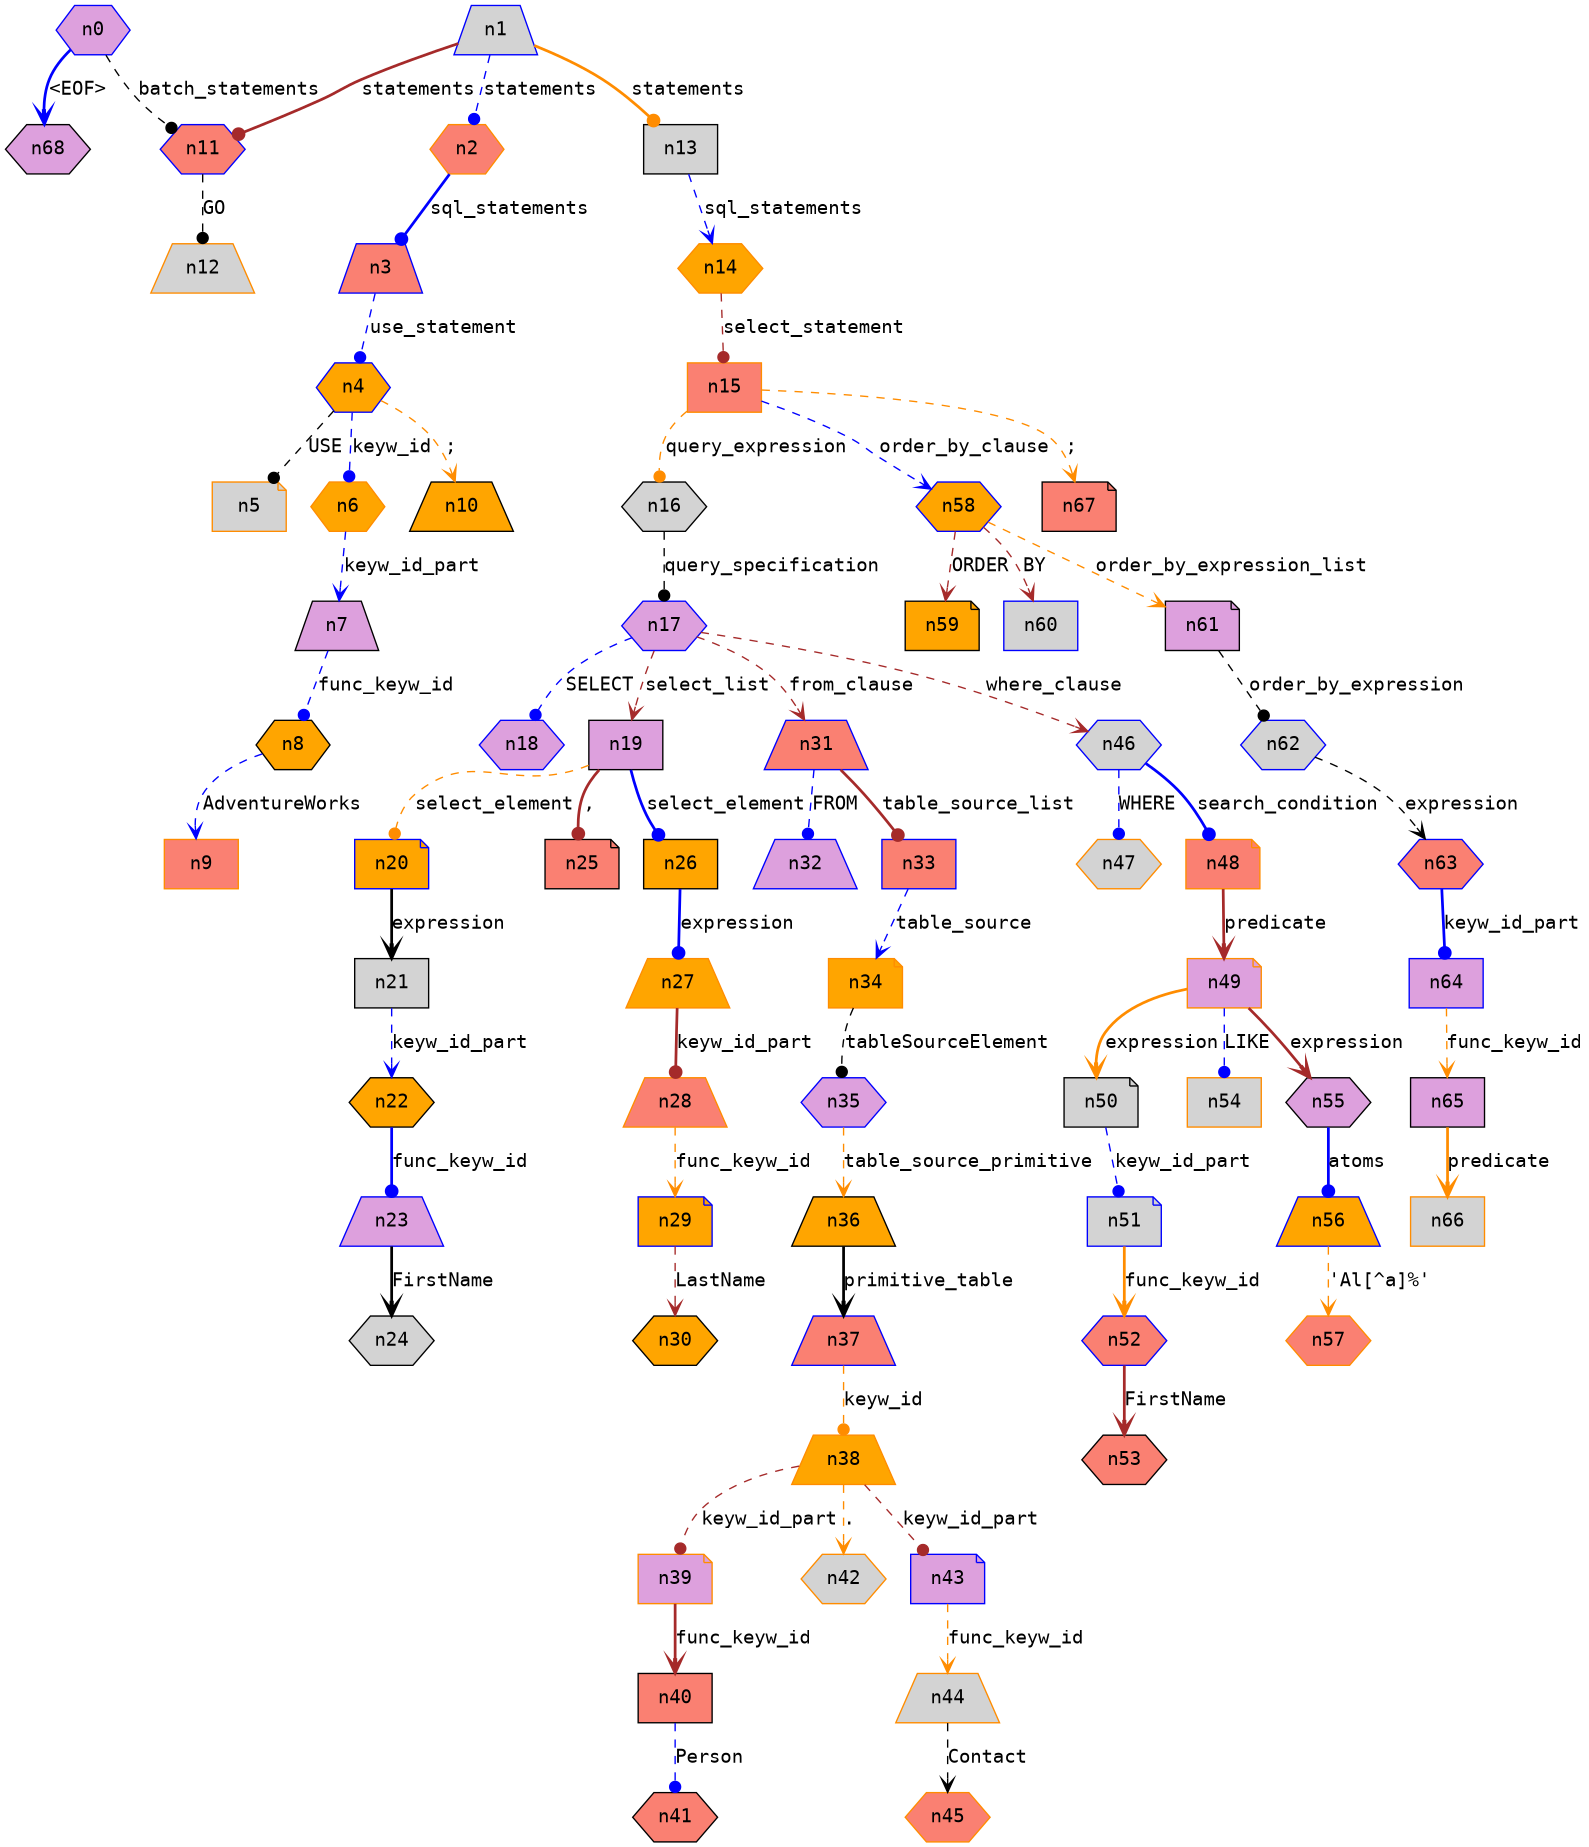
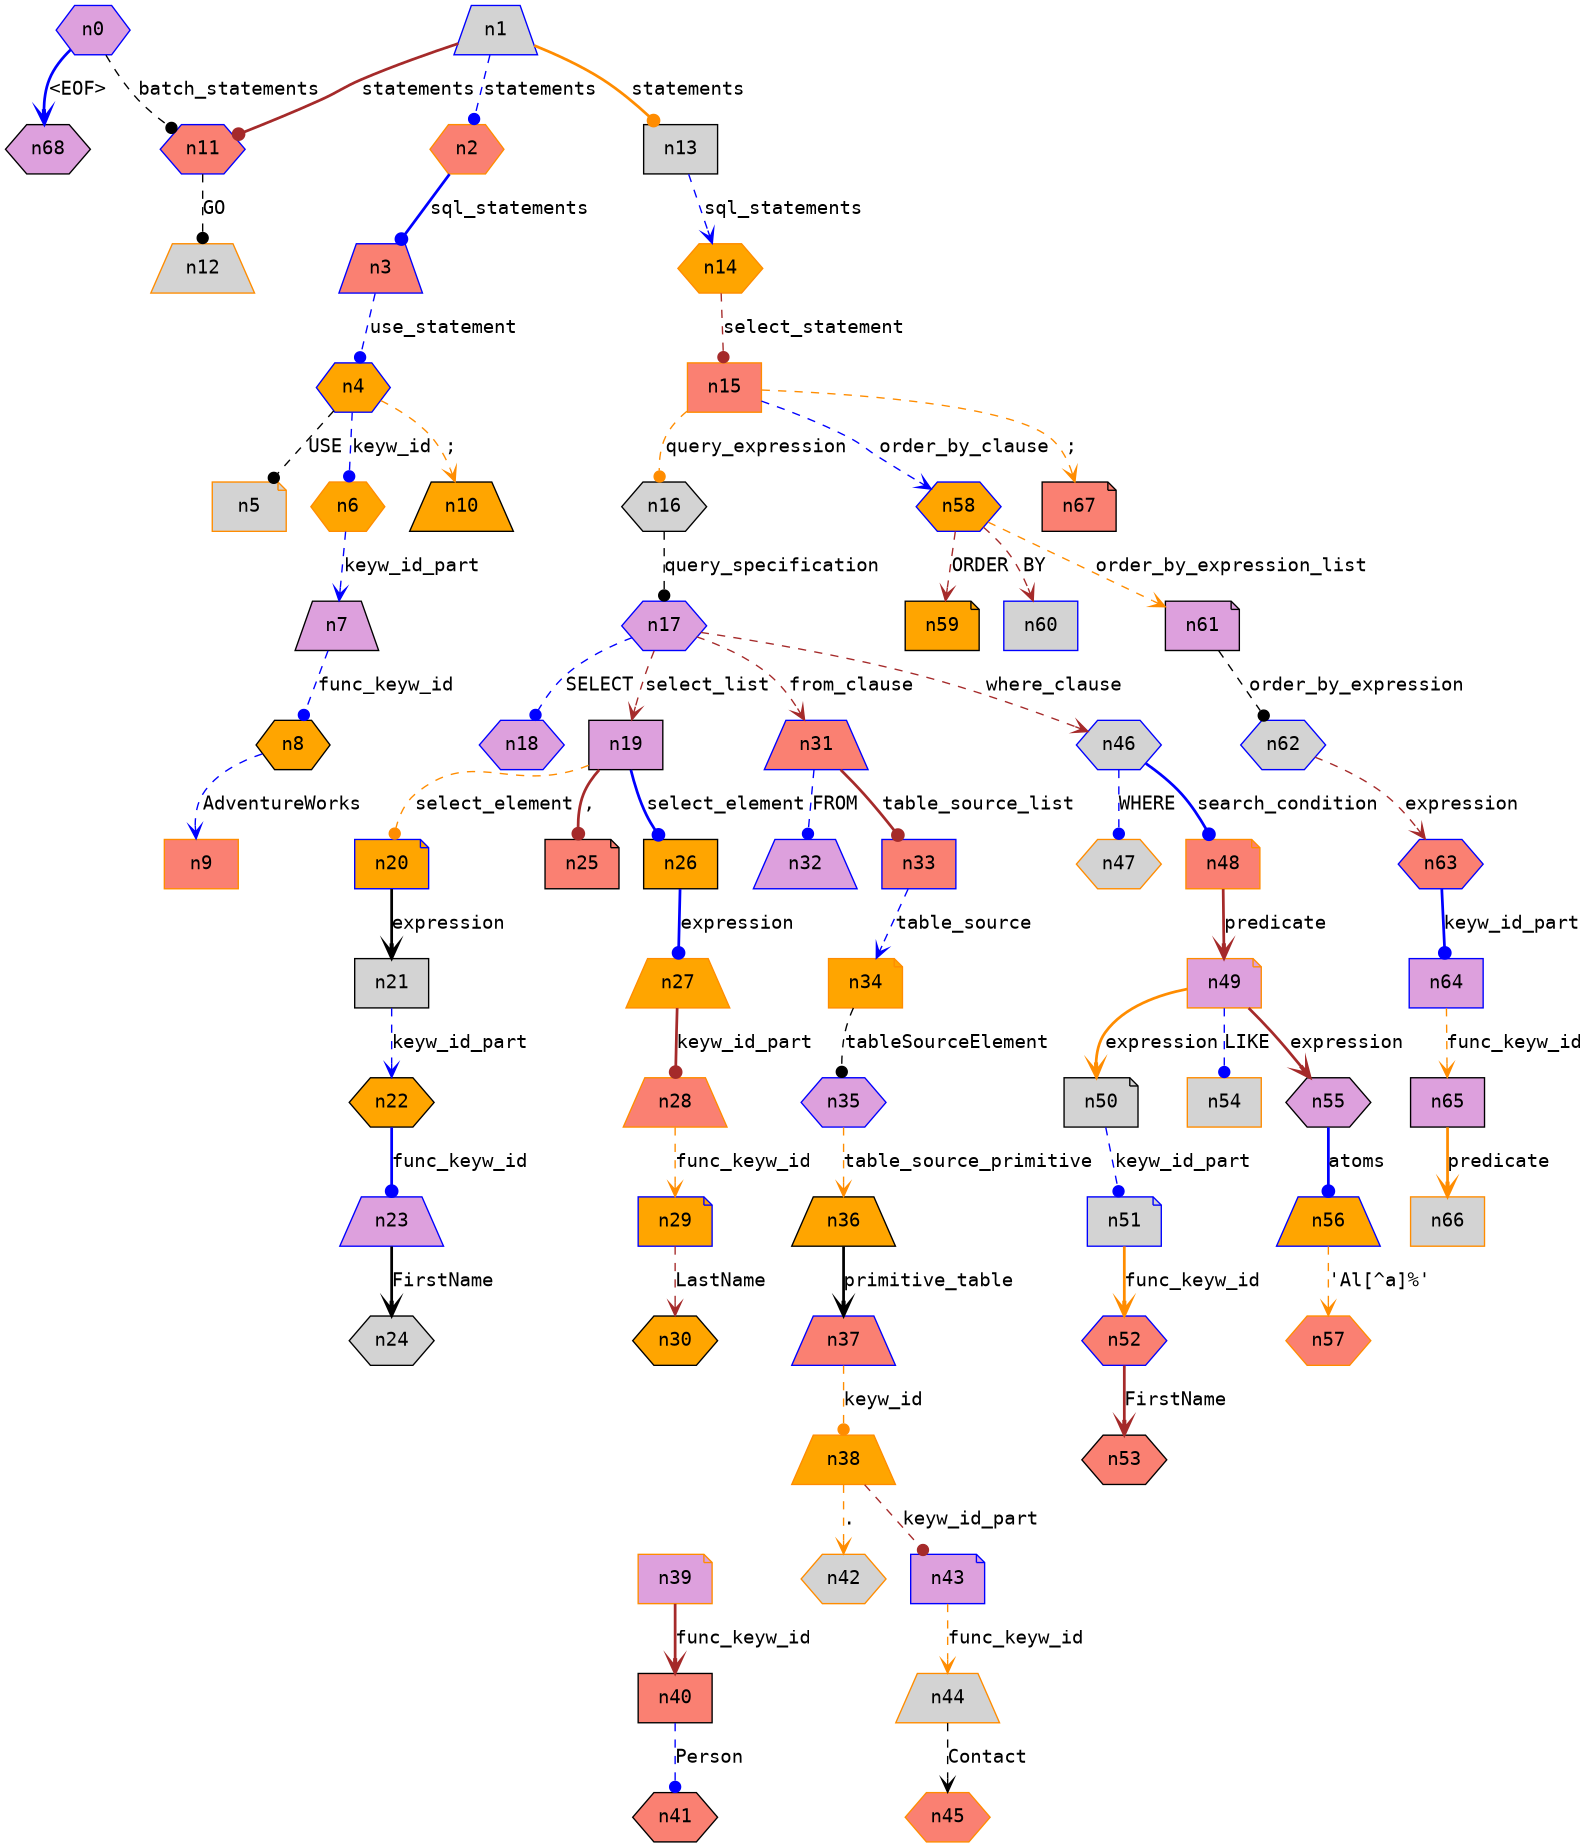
(1371, 785) -> (1371, 785)
(729, 1489) -> none
